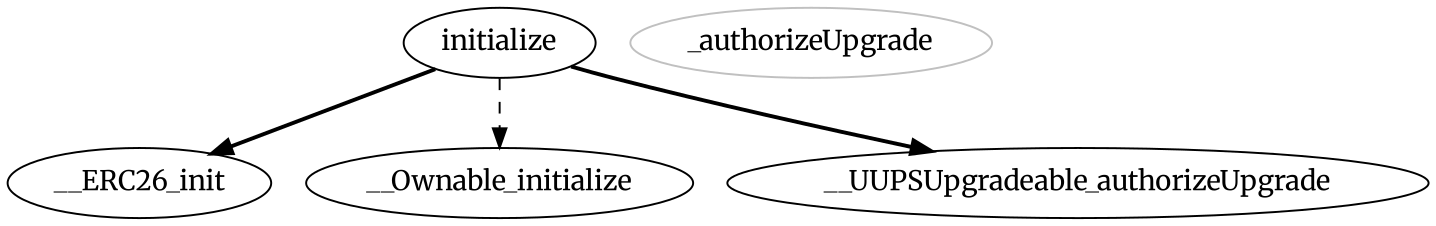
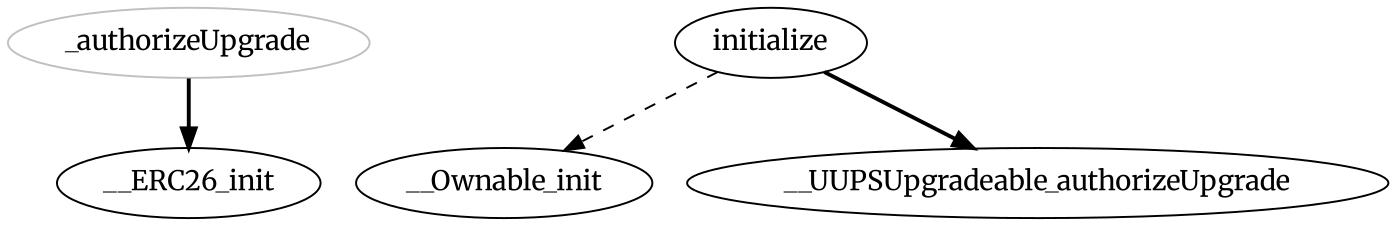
(333, 108) -> (189, 103)
(500, 183) -> (504, 183)
